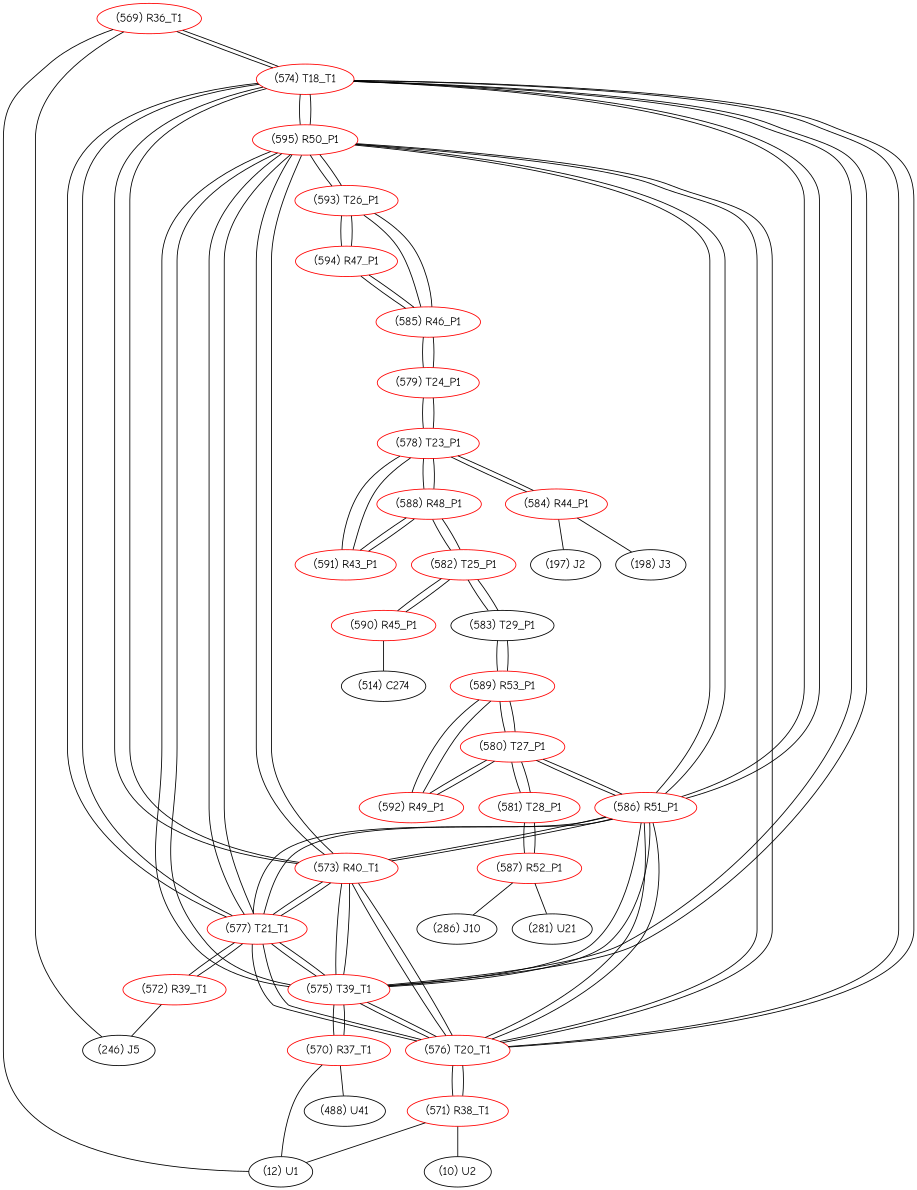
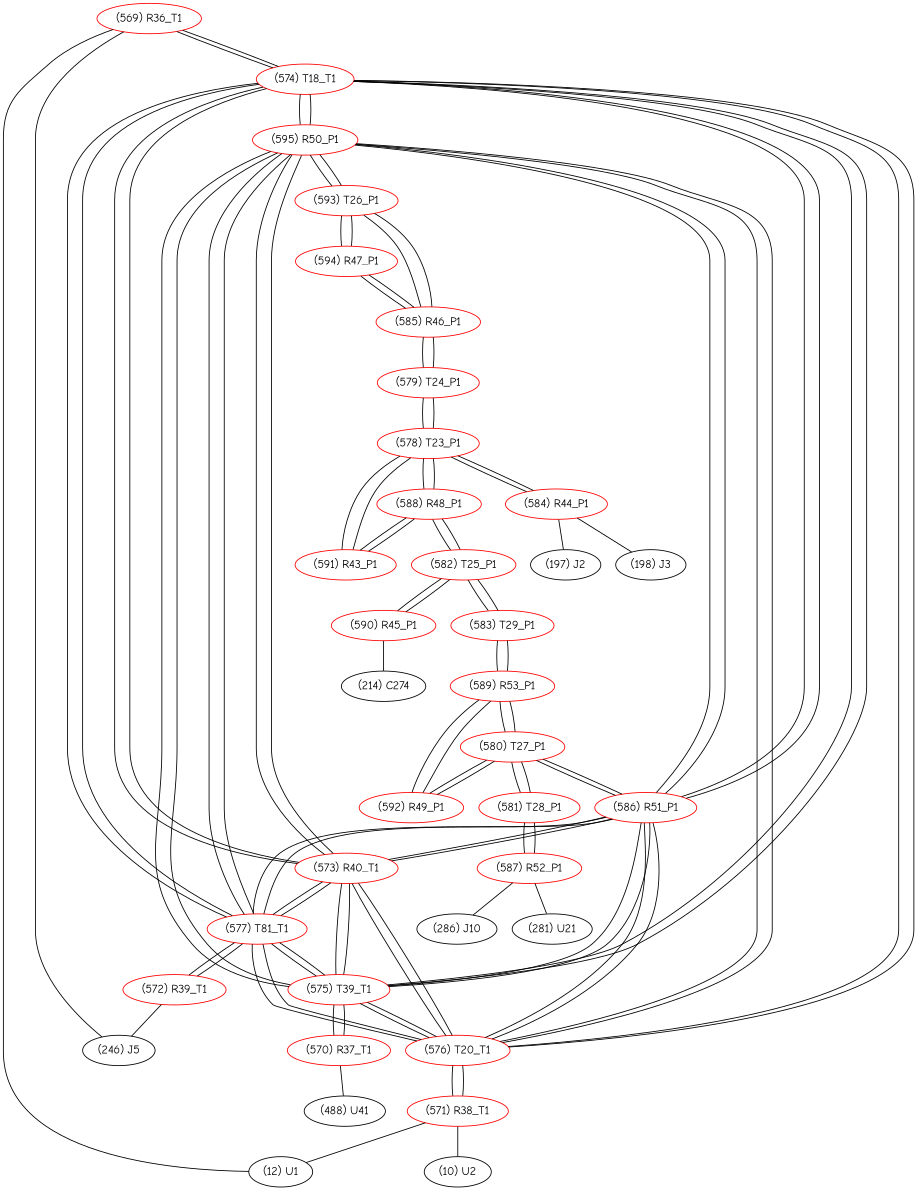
(502, 626) -> (502, 626)
(384, 686) -> (384, 686)
(257, 929) -> (257, 929)
(292, 1106) -> none
